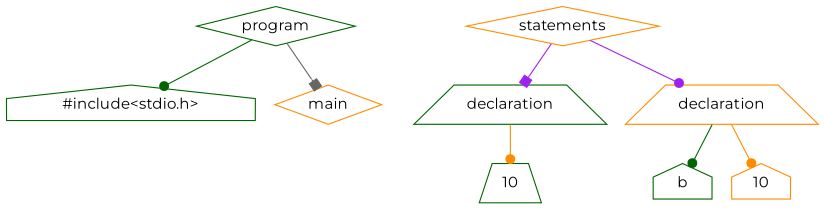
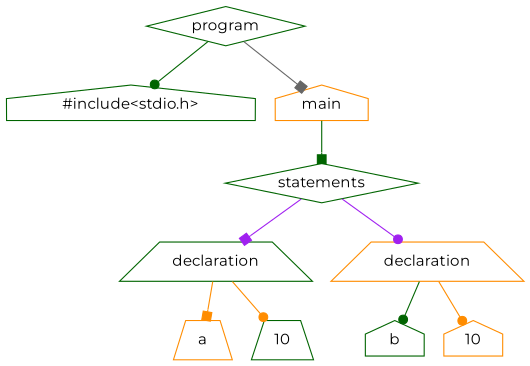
(563, 26) -> (322, 183)
(328, 105) -> (322, 105)
none -> (322, 137)
none -> (203, 340)
